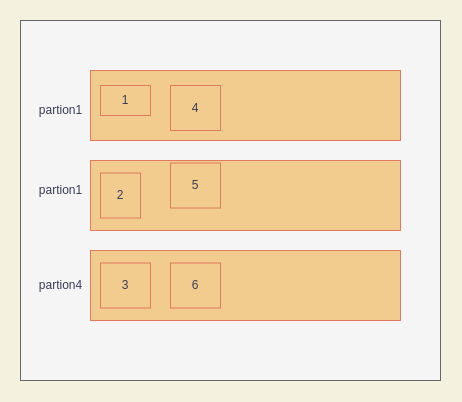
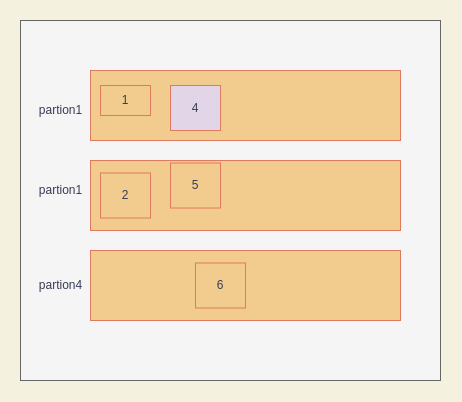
(196, 108) -> (196, 108)
(121, 196) -> (126, 196)
(126, 286) -> none
(196, 286) -> (221, 286)
